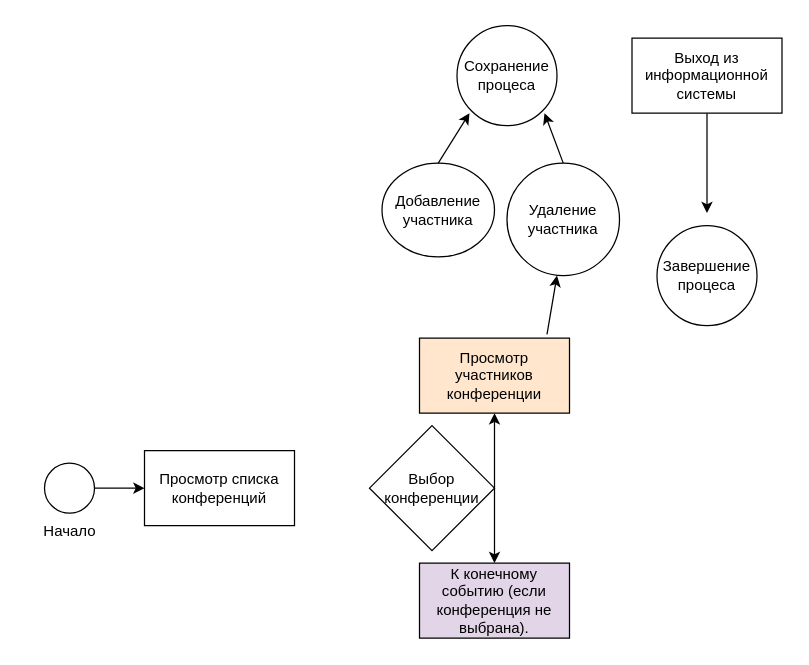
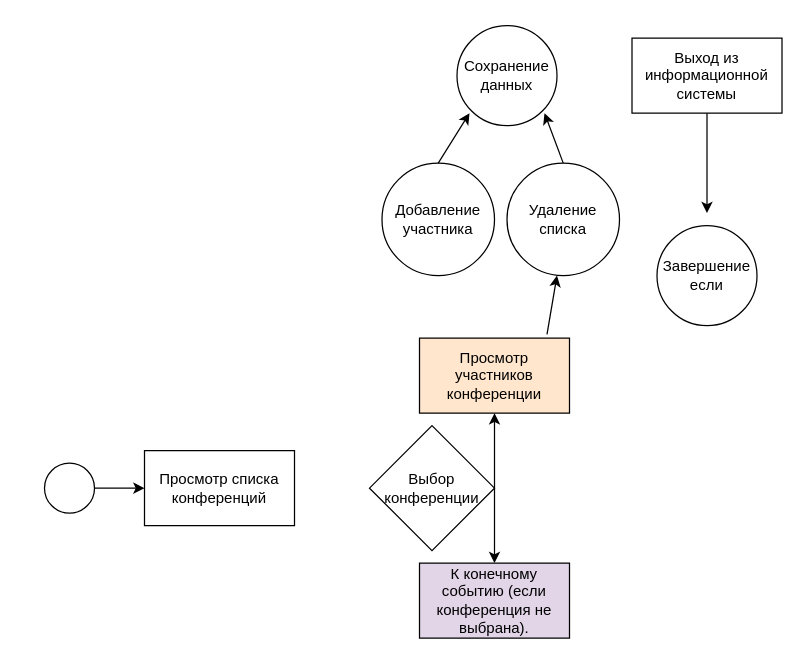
(507, 76) -> (507, 76)
(438, 210) -> (438, 219)
(563, 219) -> (563, 219)
(707, 276) -> (707, 276)
(69, 532) -> none
